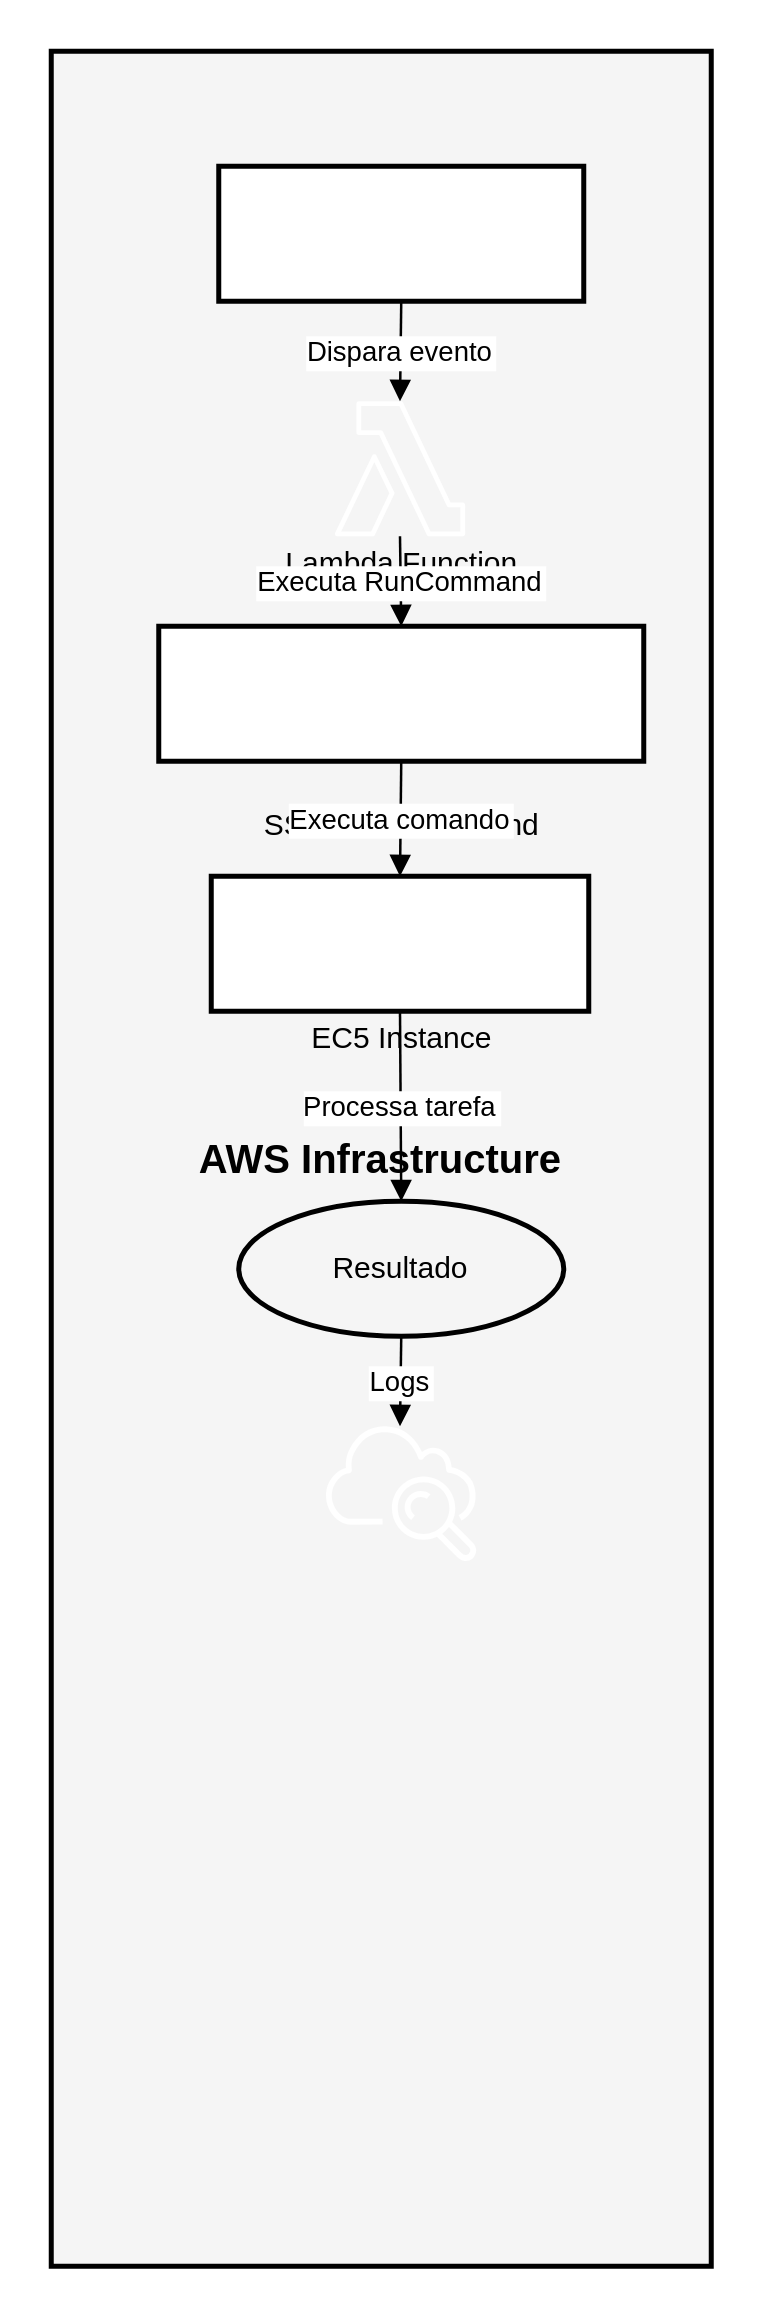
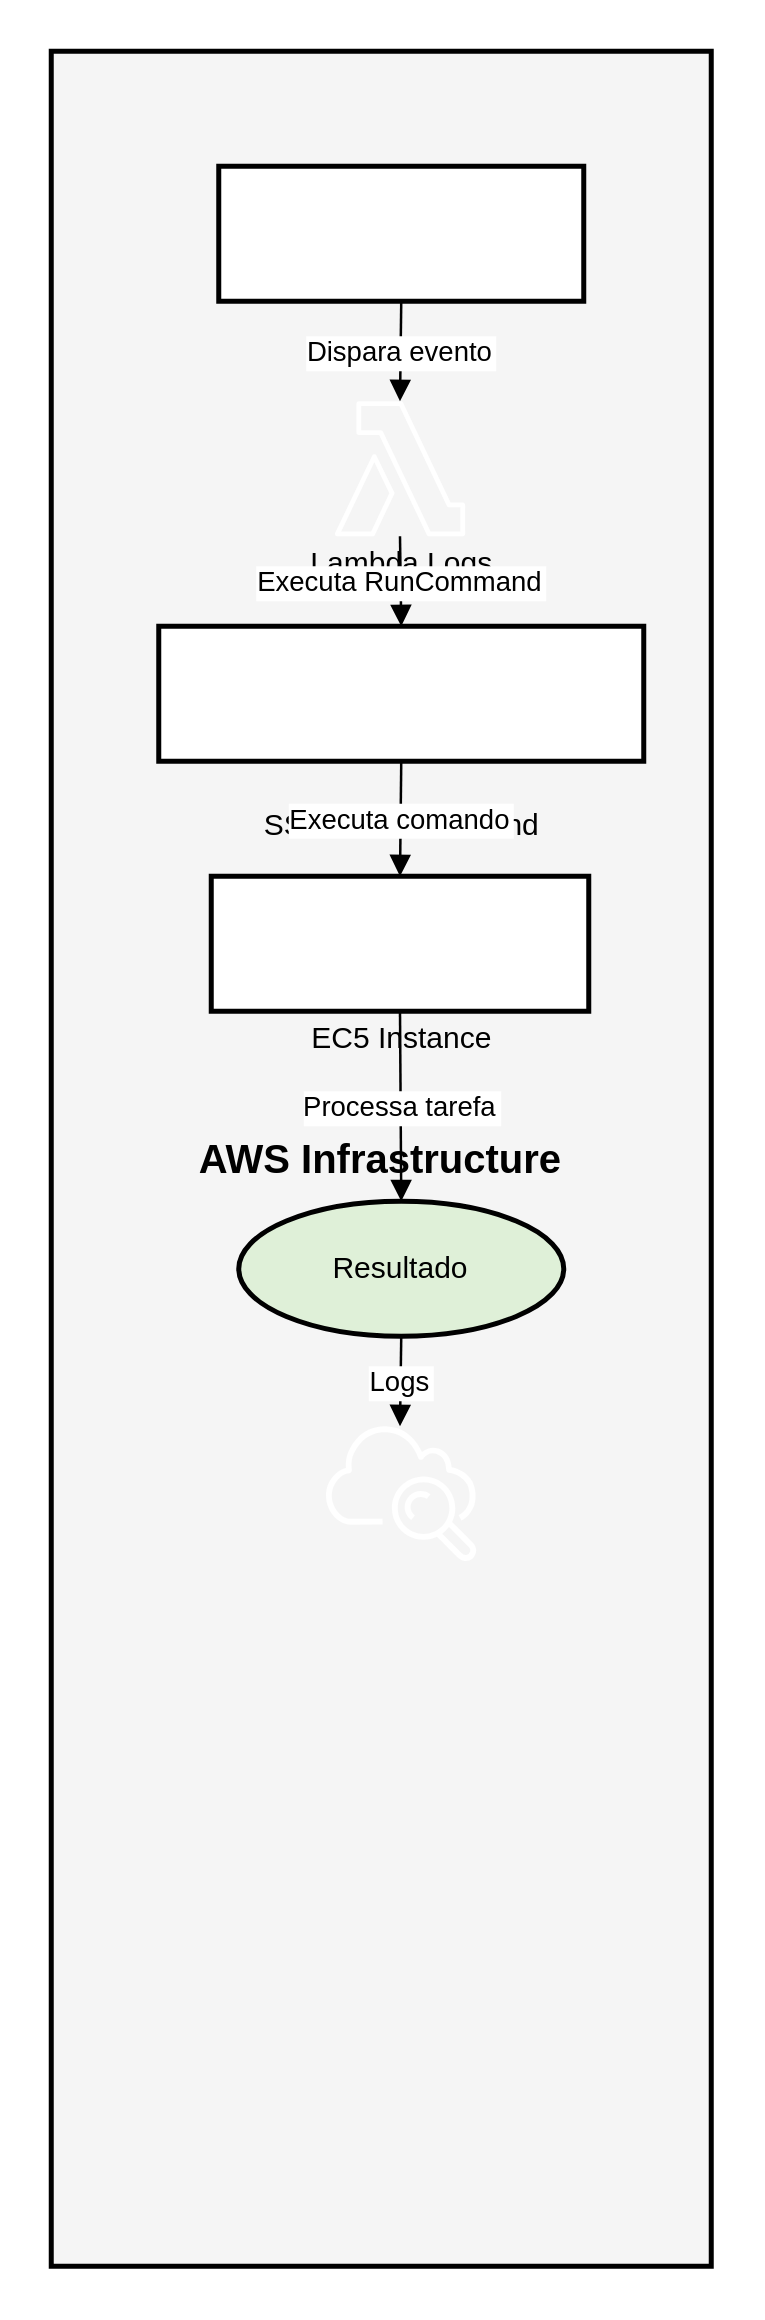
(403, 561) -> (403, 561)
(401, 1269) -> (401, 1269)
